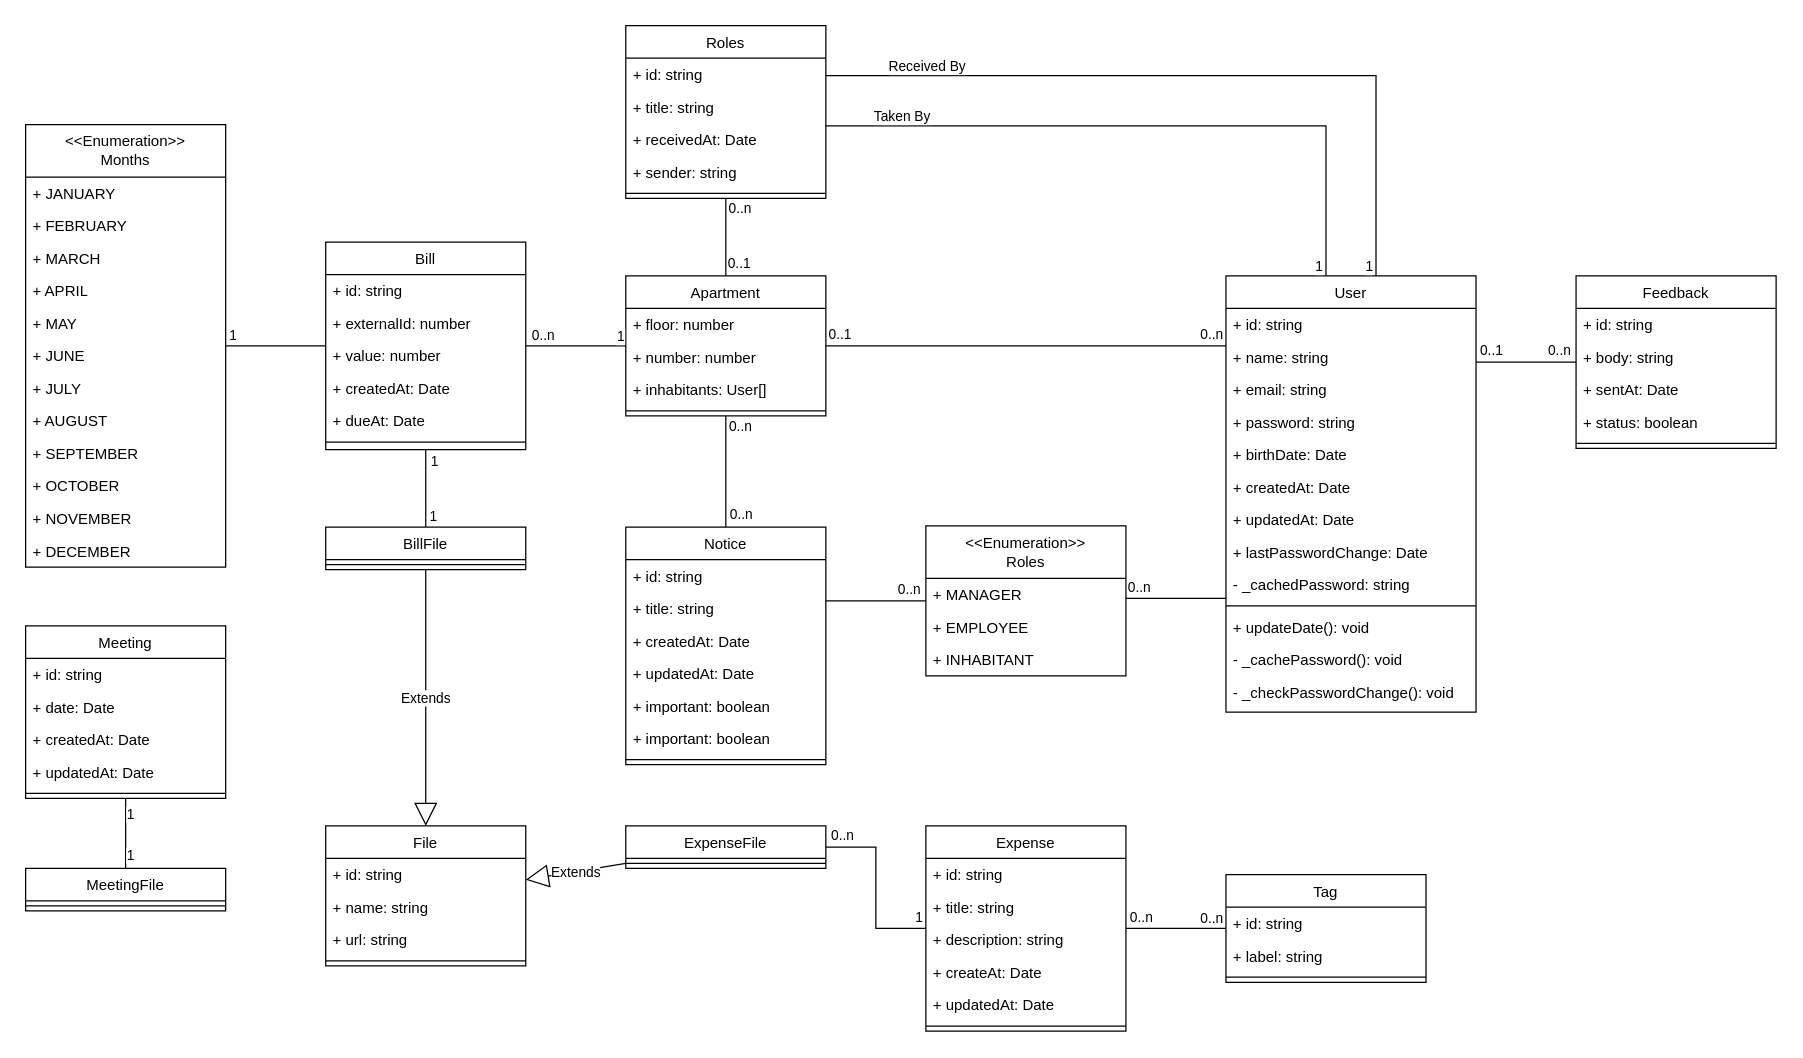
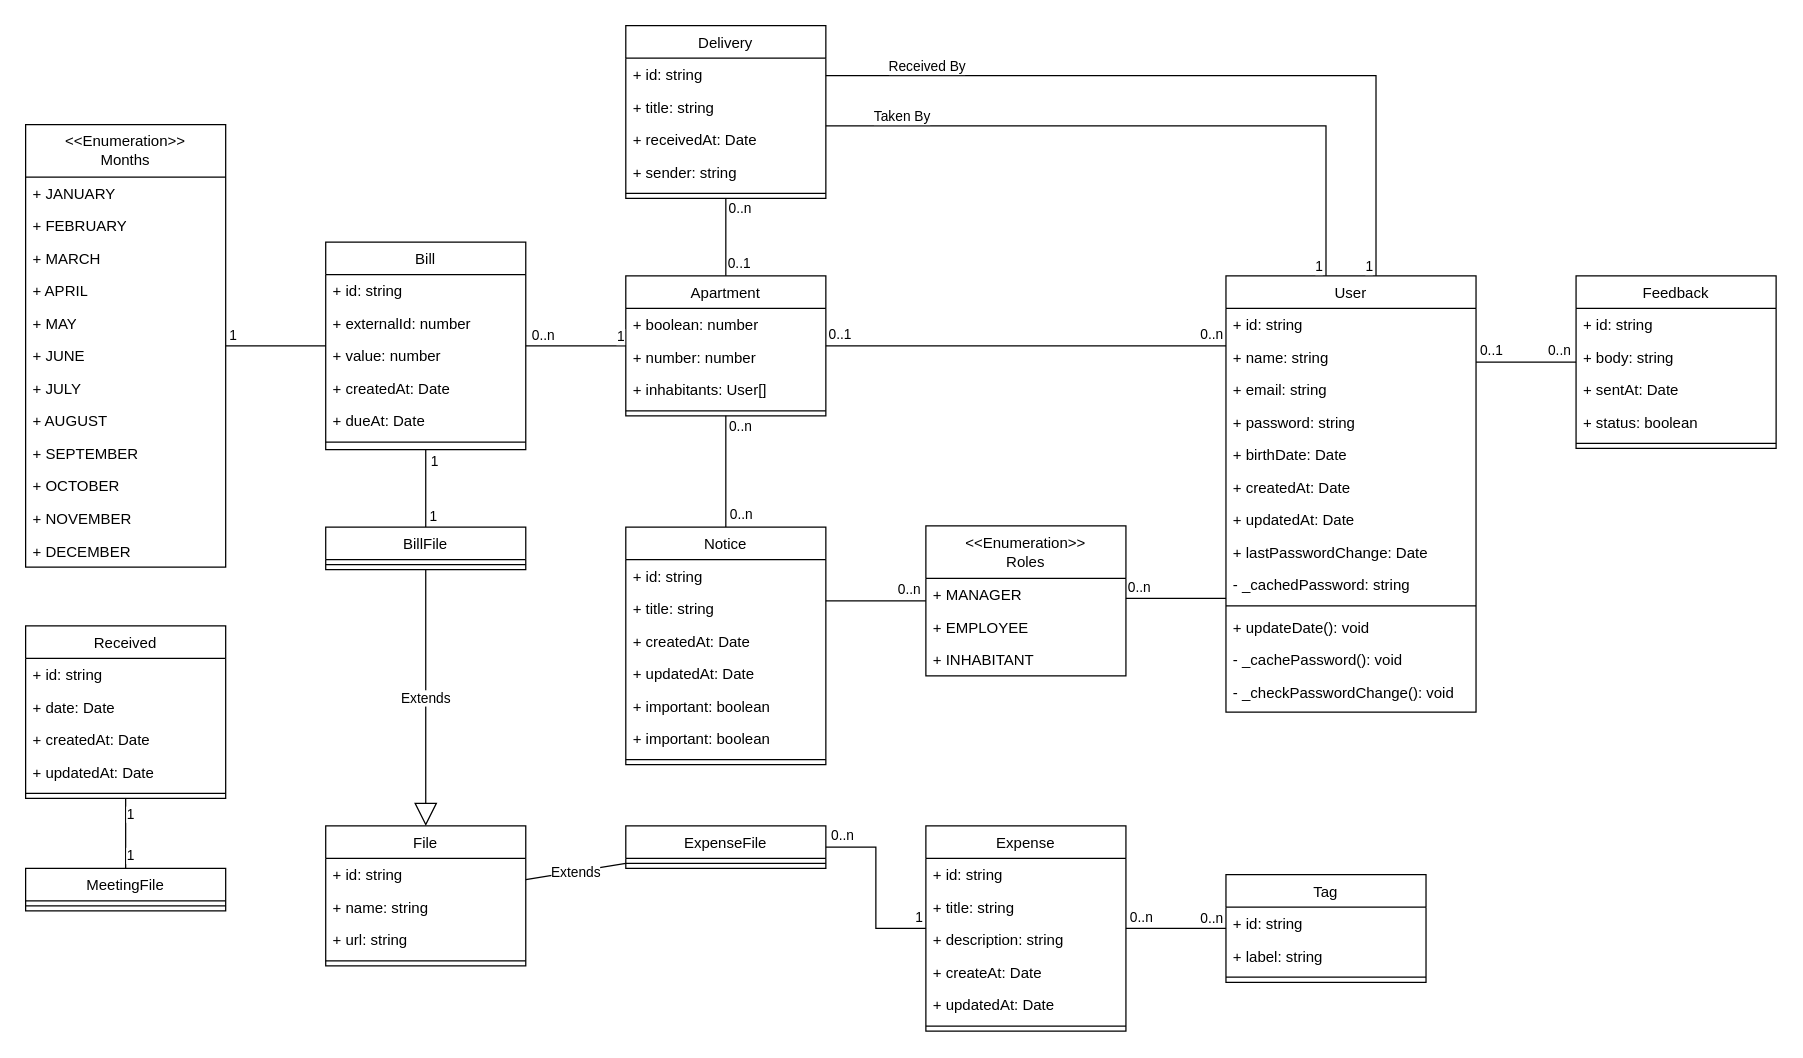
(725, 43) -> (725, 43)
(688, 325) -> (696, 325)
(125, 643) -> (125, 643)
(549, 876) -> (538, 877)
